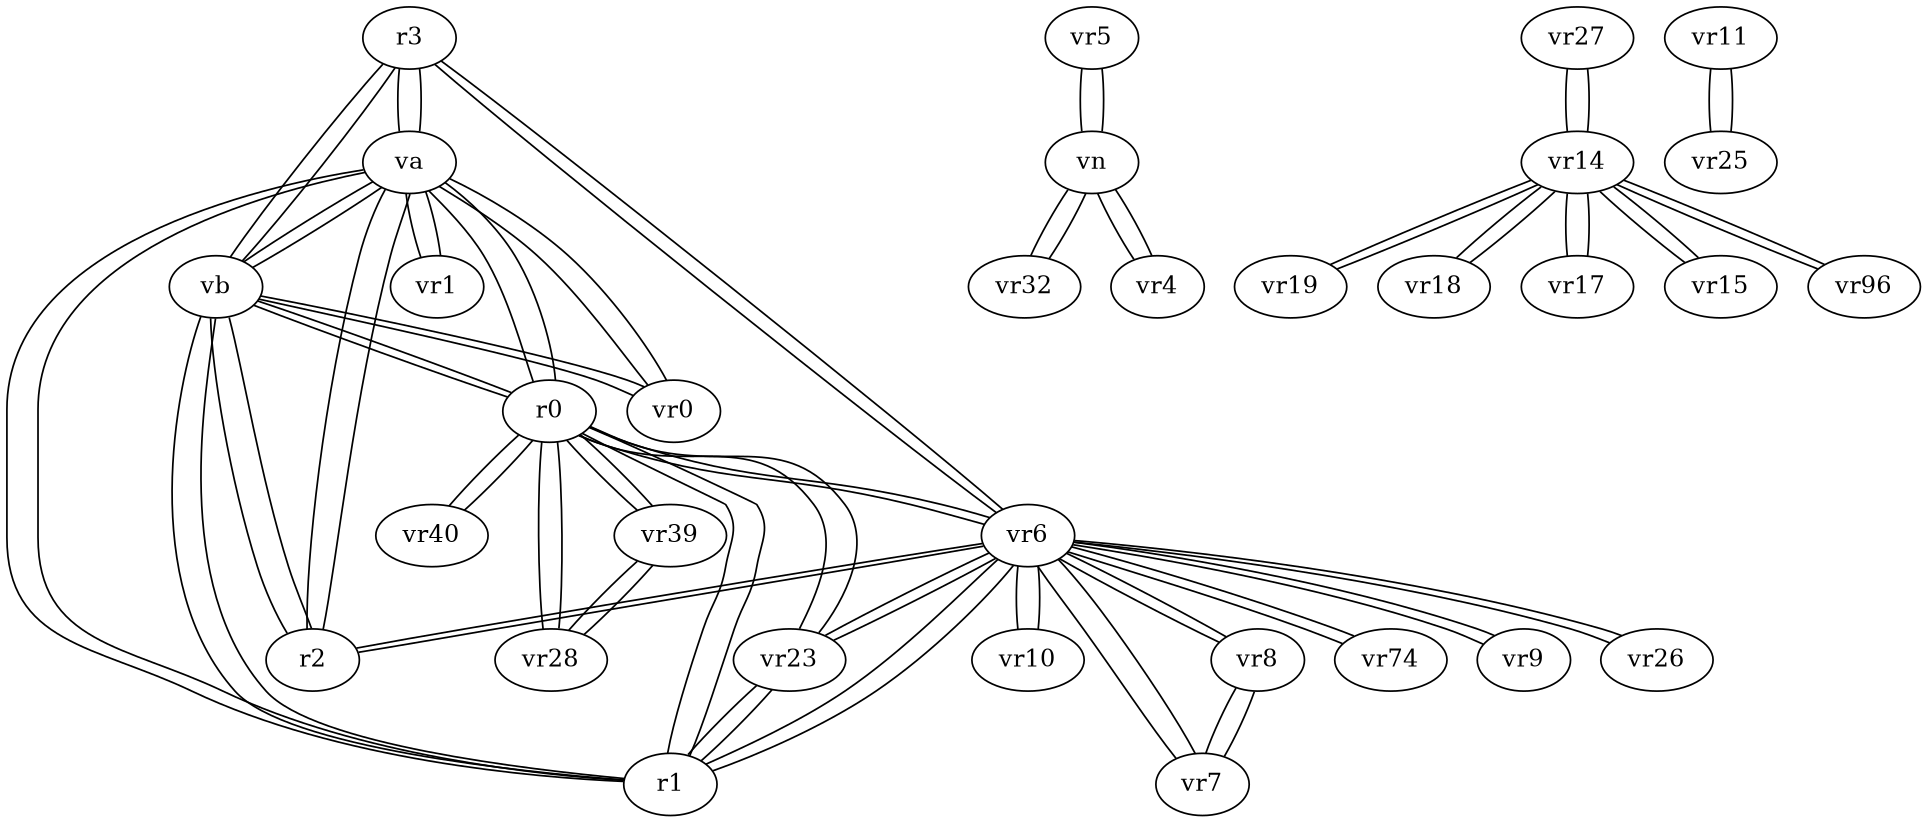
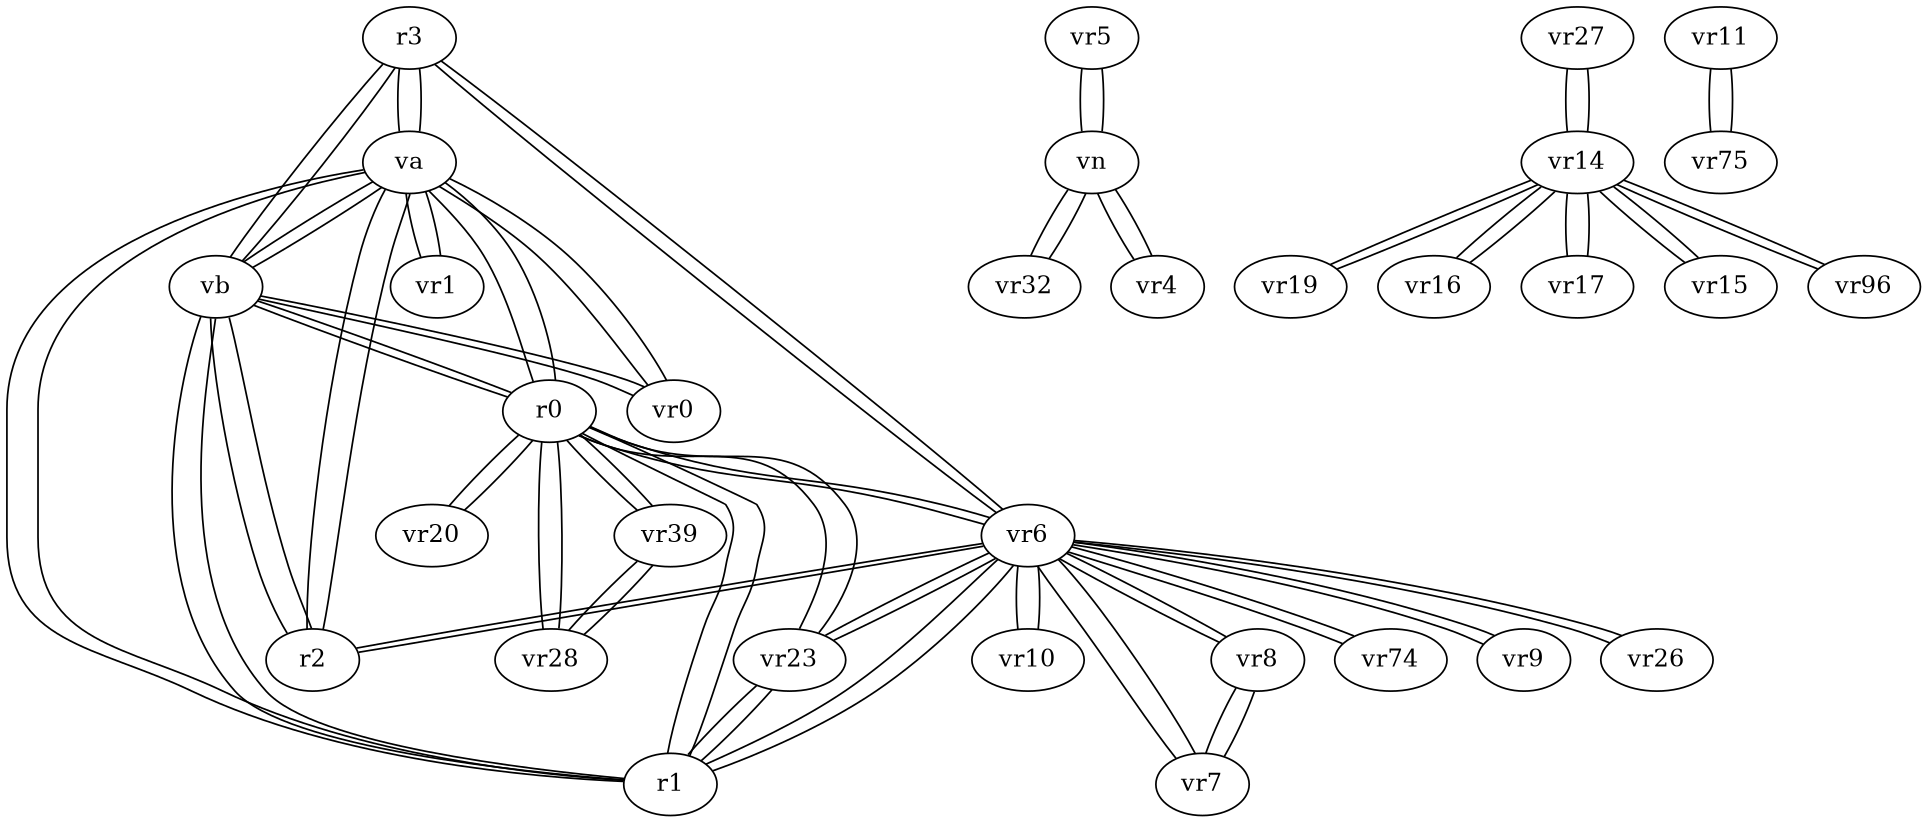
(1721, 162) -> (1721, 162)
(1434, 287) -> (1434, 287)
(432, 536) -> (432, 536)
